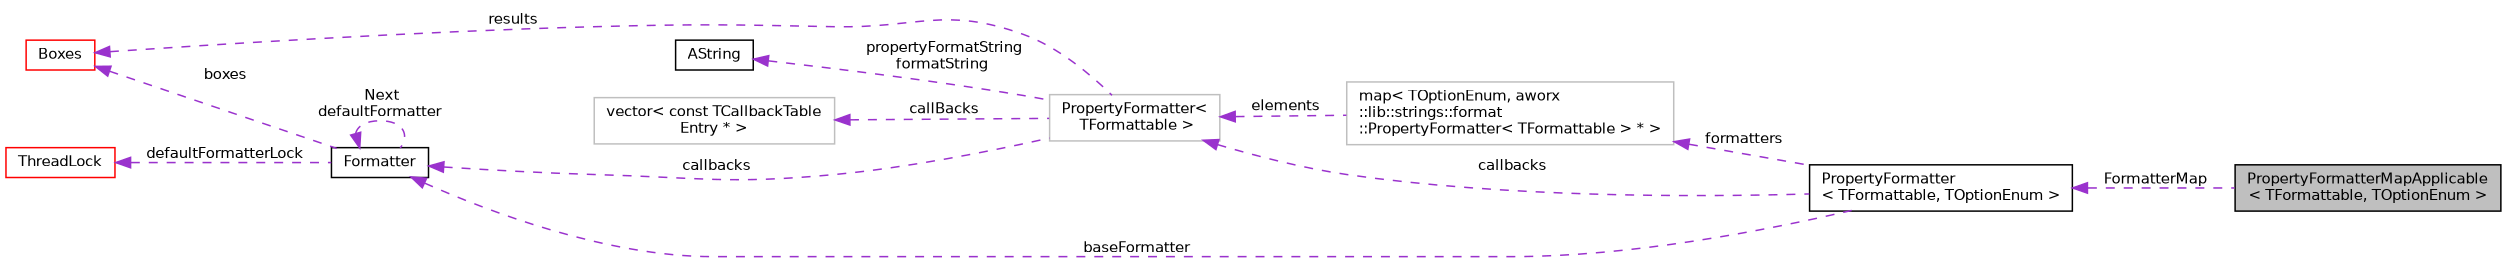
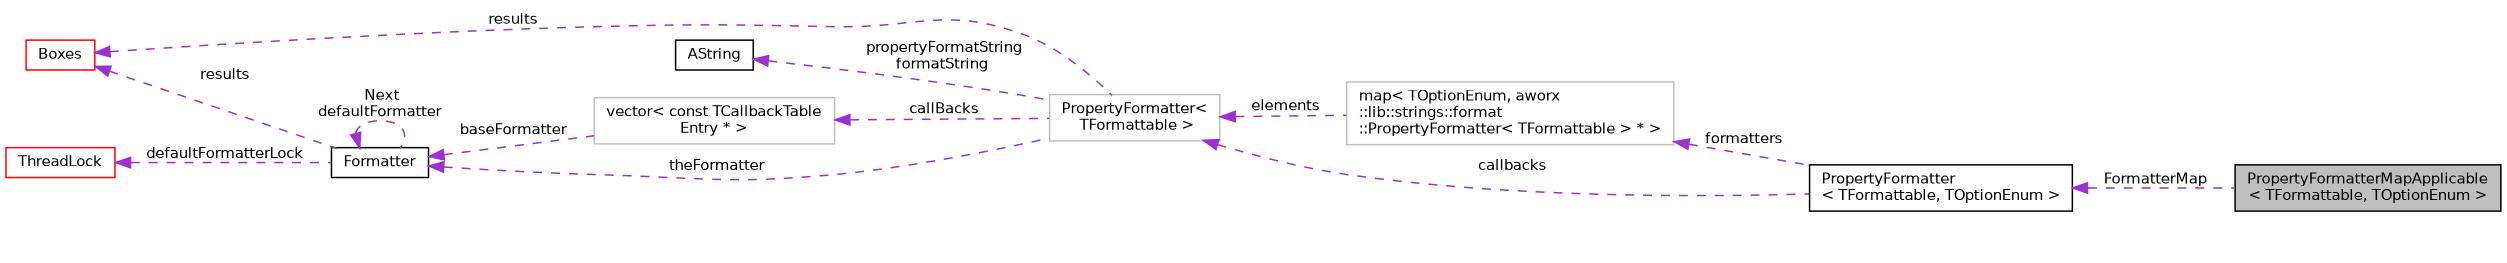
(223, 75) -> (223, 75)
(714, 166) -> (714, 166)
(1134, 257) -> (519, 145)
